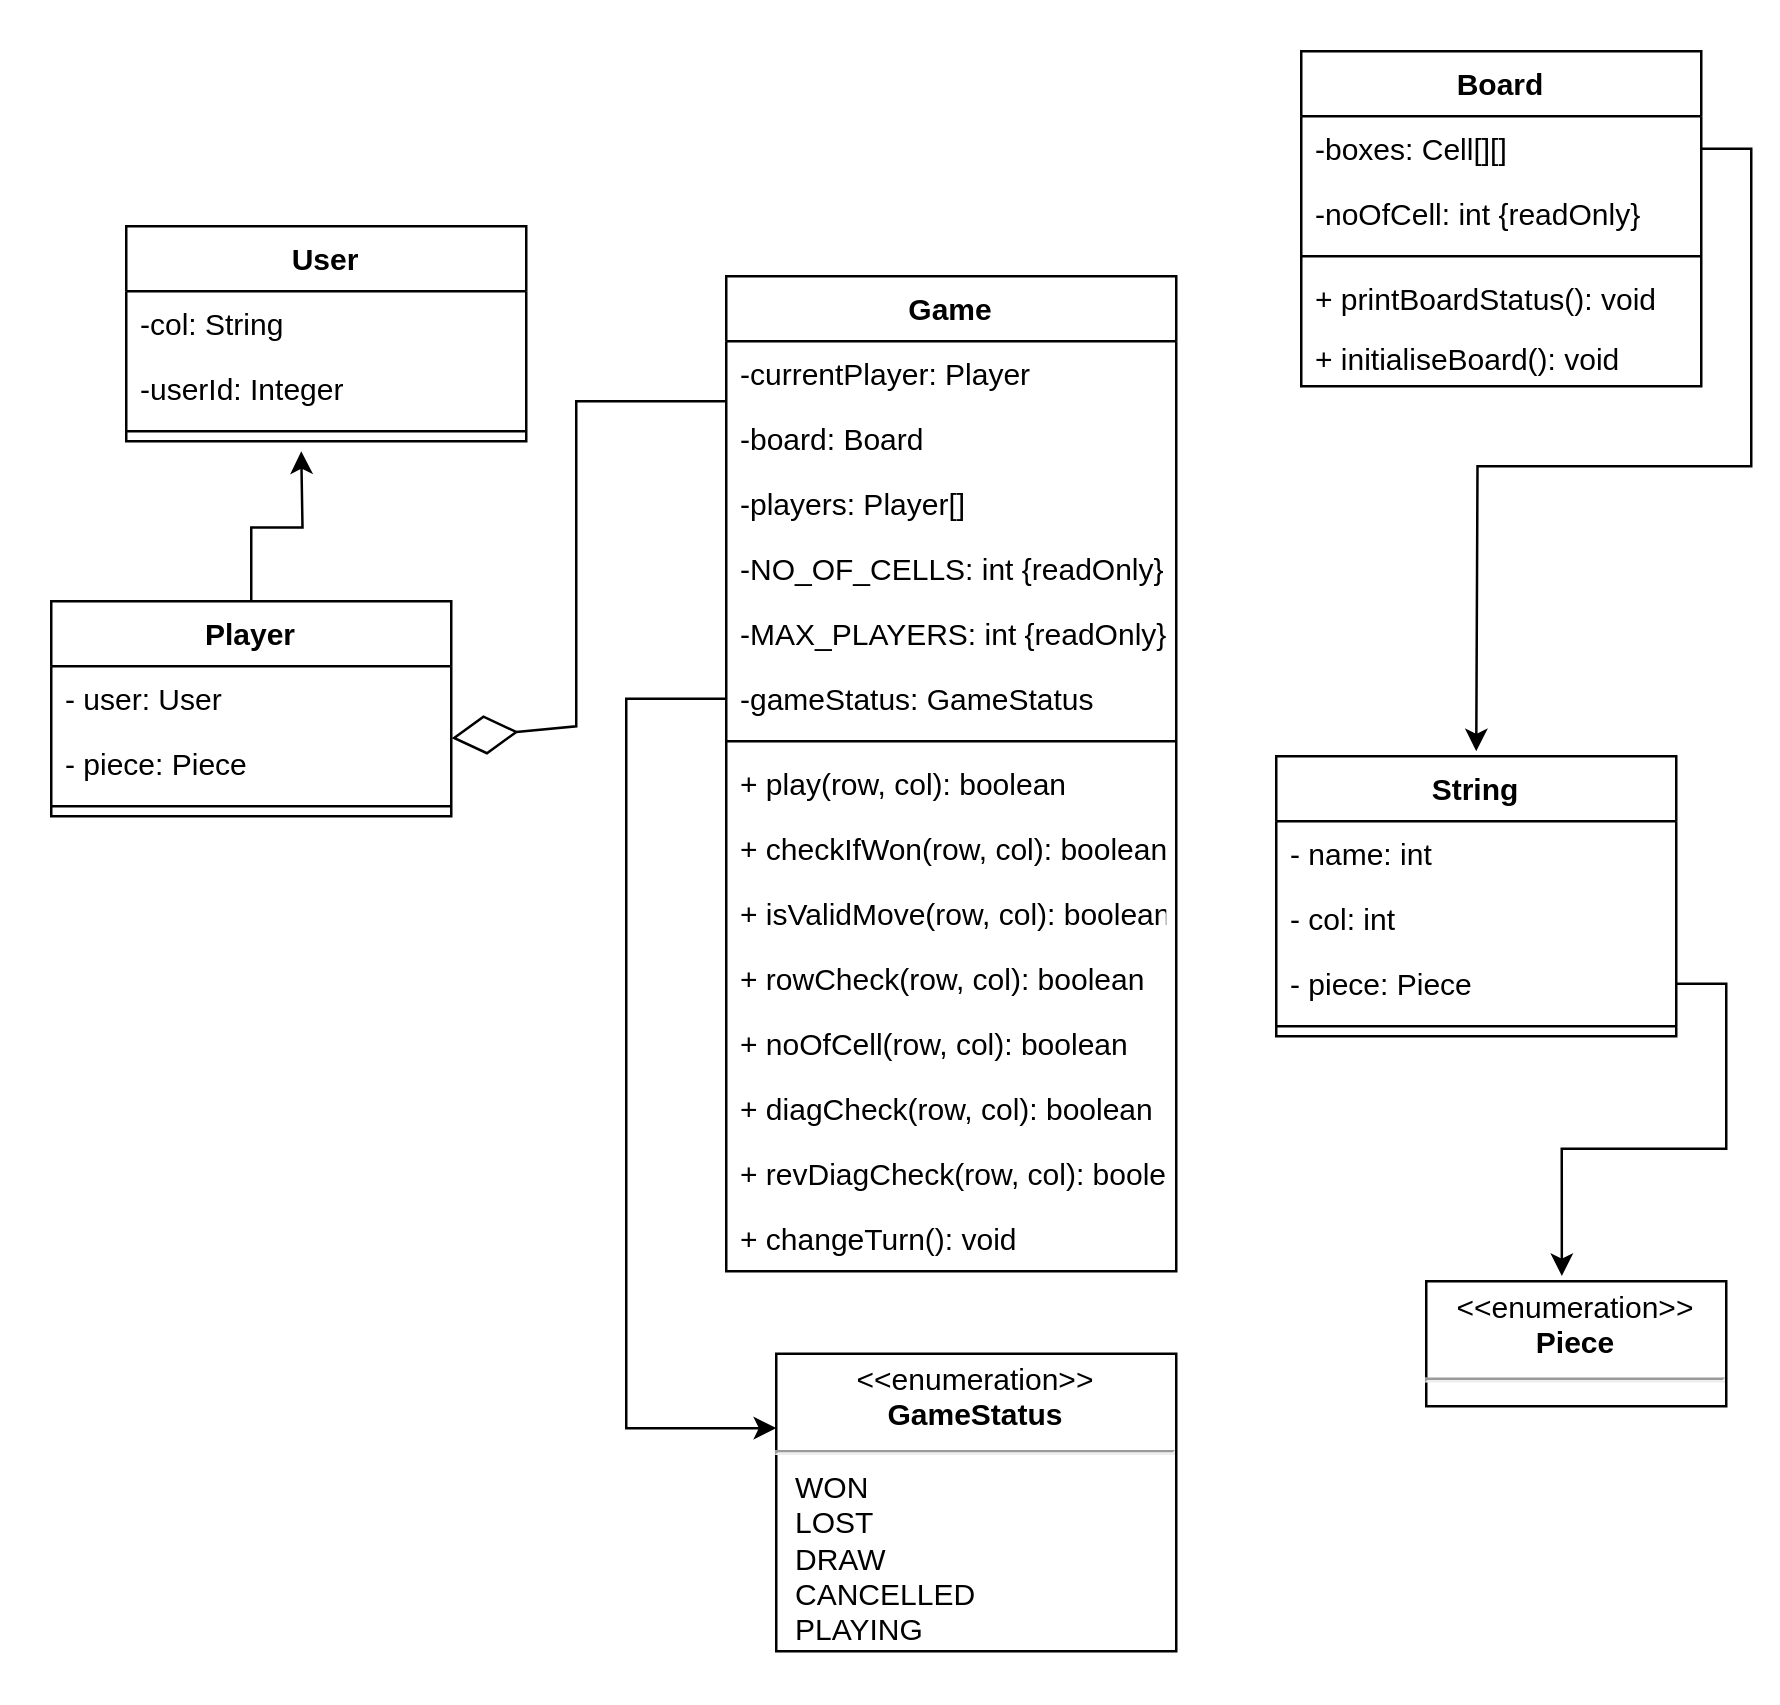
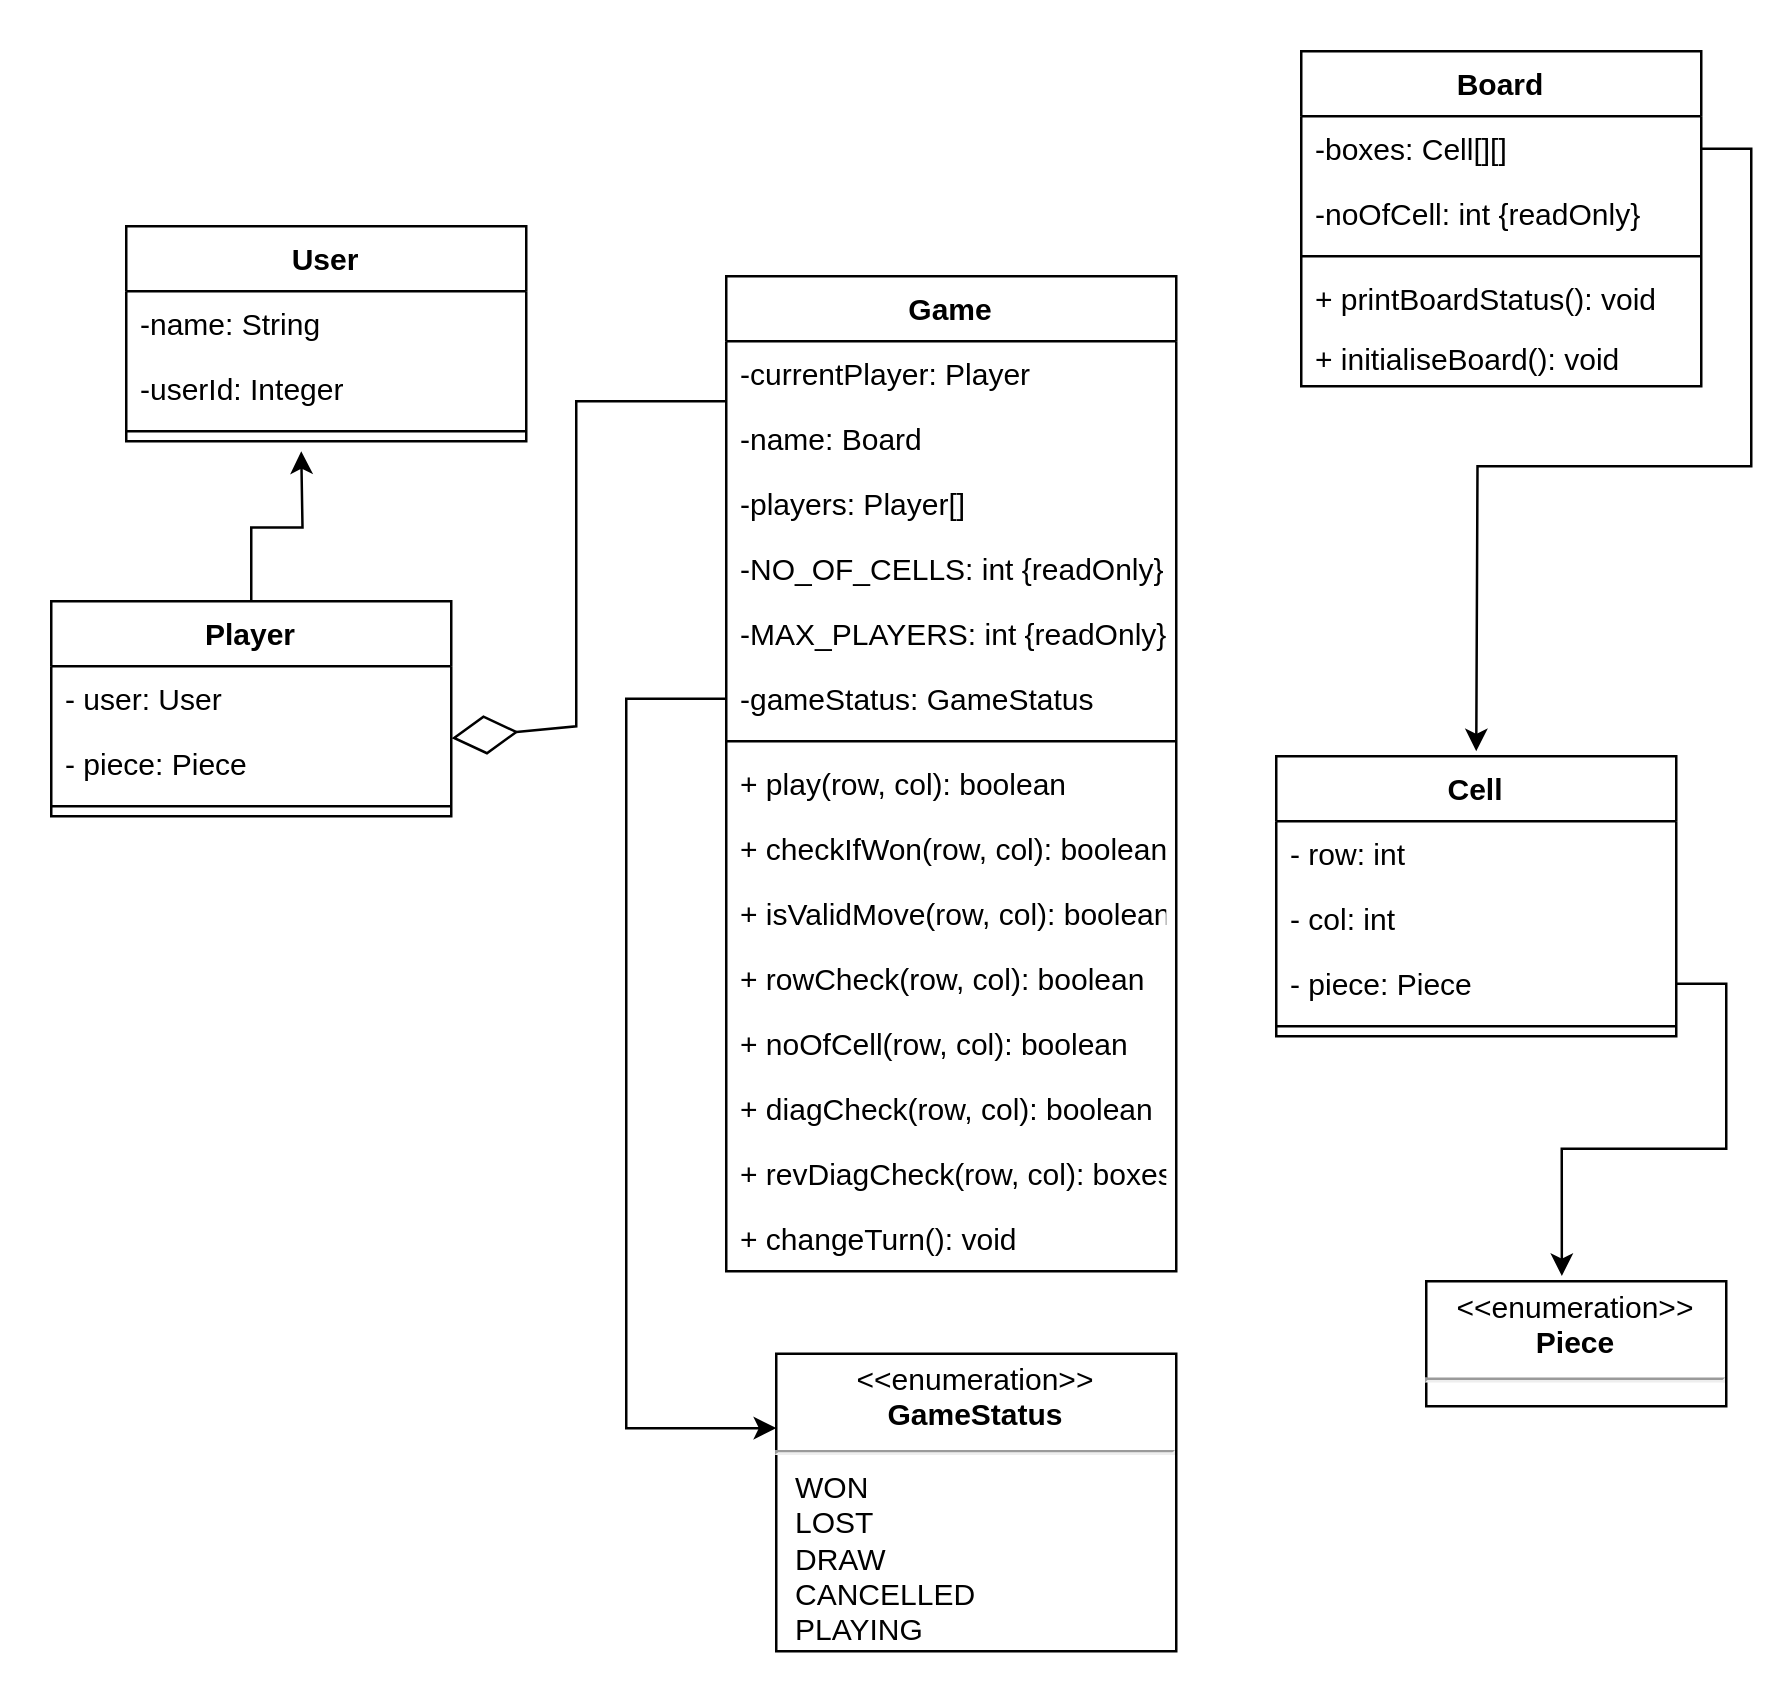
(225, 325) -> (238, 325)
(841, 440) -> (833, 440)
(1475, 790) -> (1475, 790)
(1367, 855) -> (1358, 855)
(990, 1175) -> (977, 1175)
